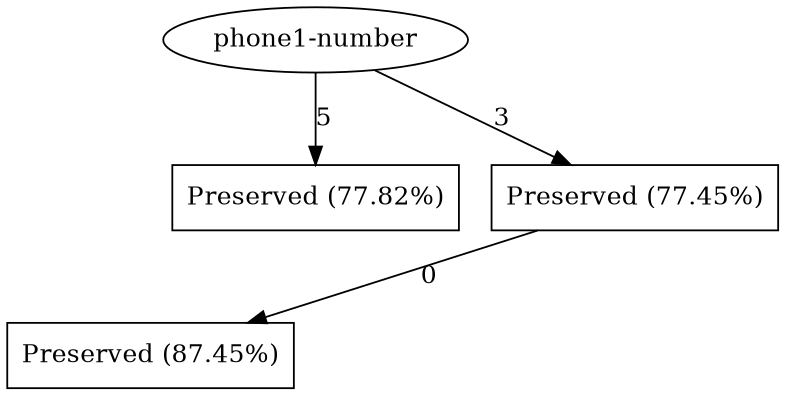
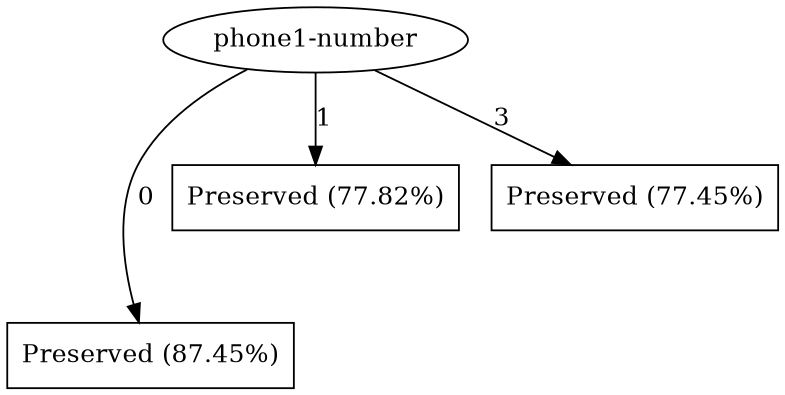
(325, 119) -> (325, 119)
(402, 274) -> (139, 163)
